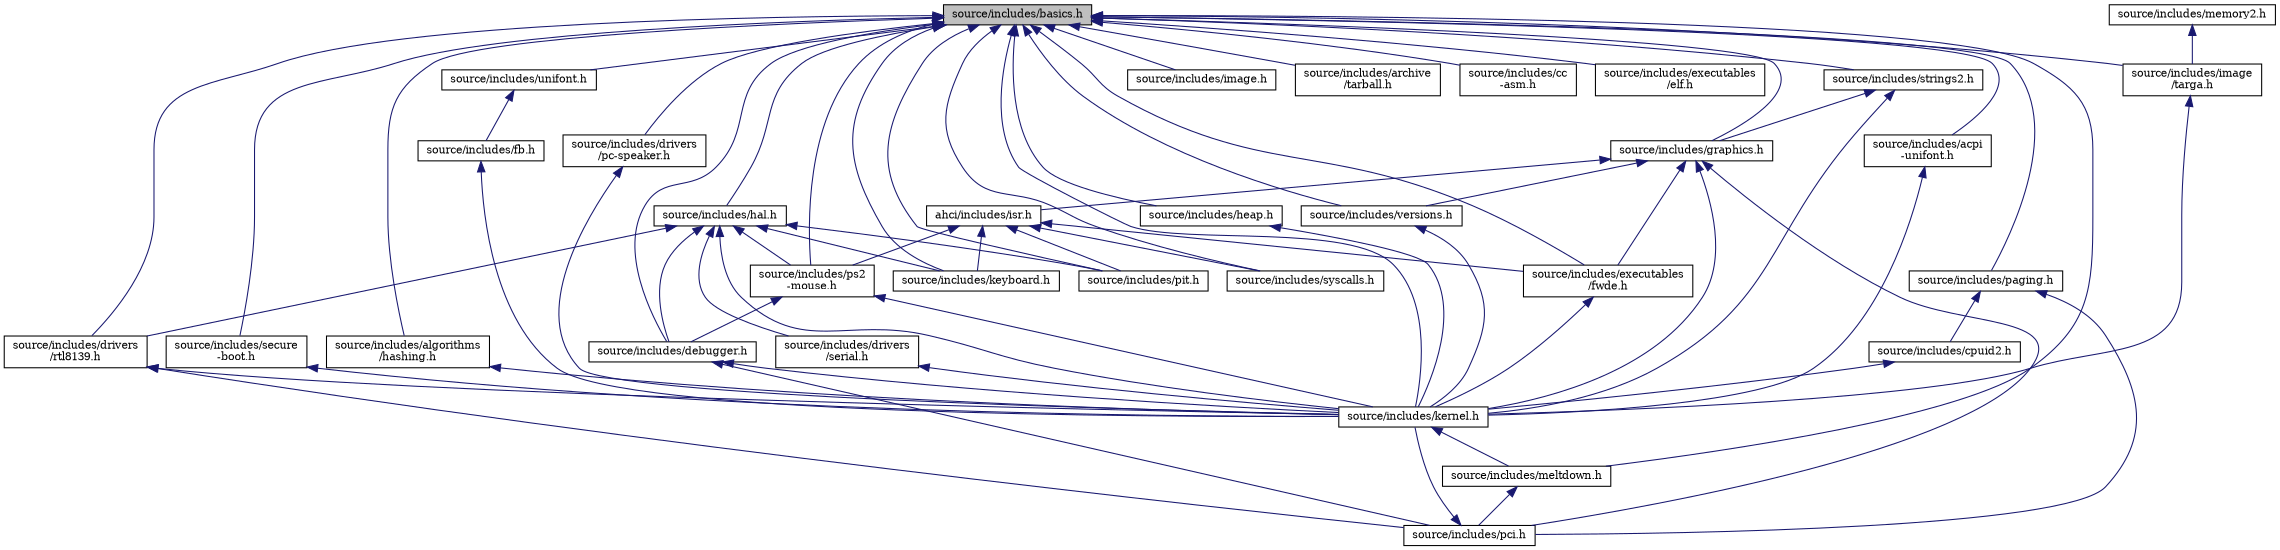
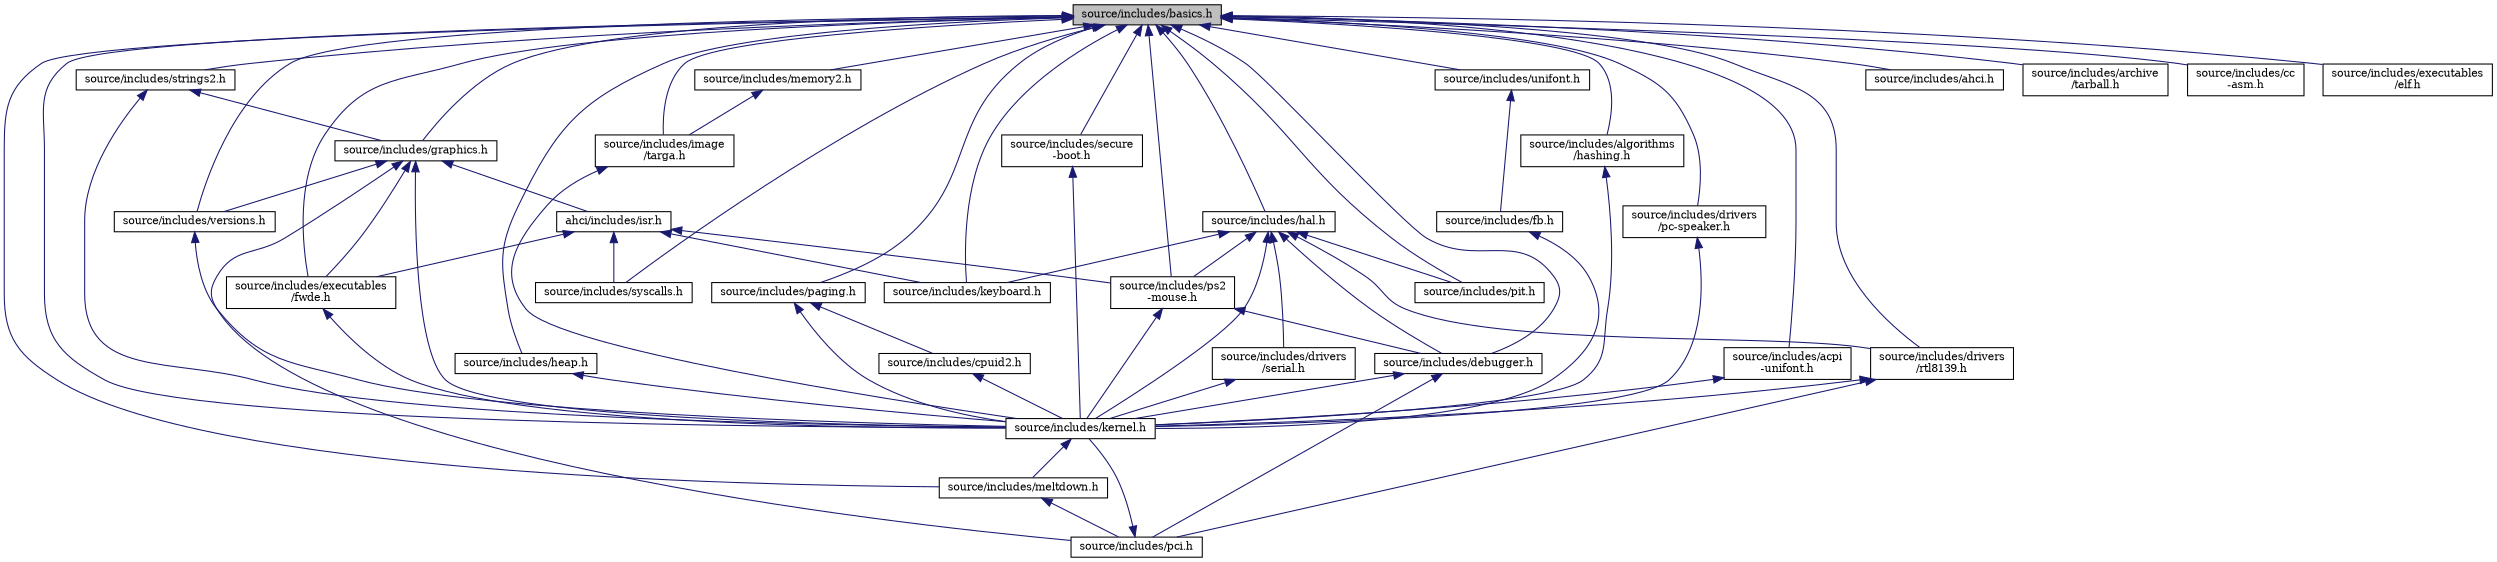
none -> (957, 48)
(1202, 80) -> (1935, 80)
(1069, 250) -> none
(1943, 520) -> (890, 390)
